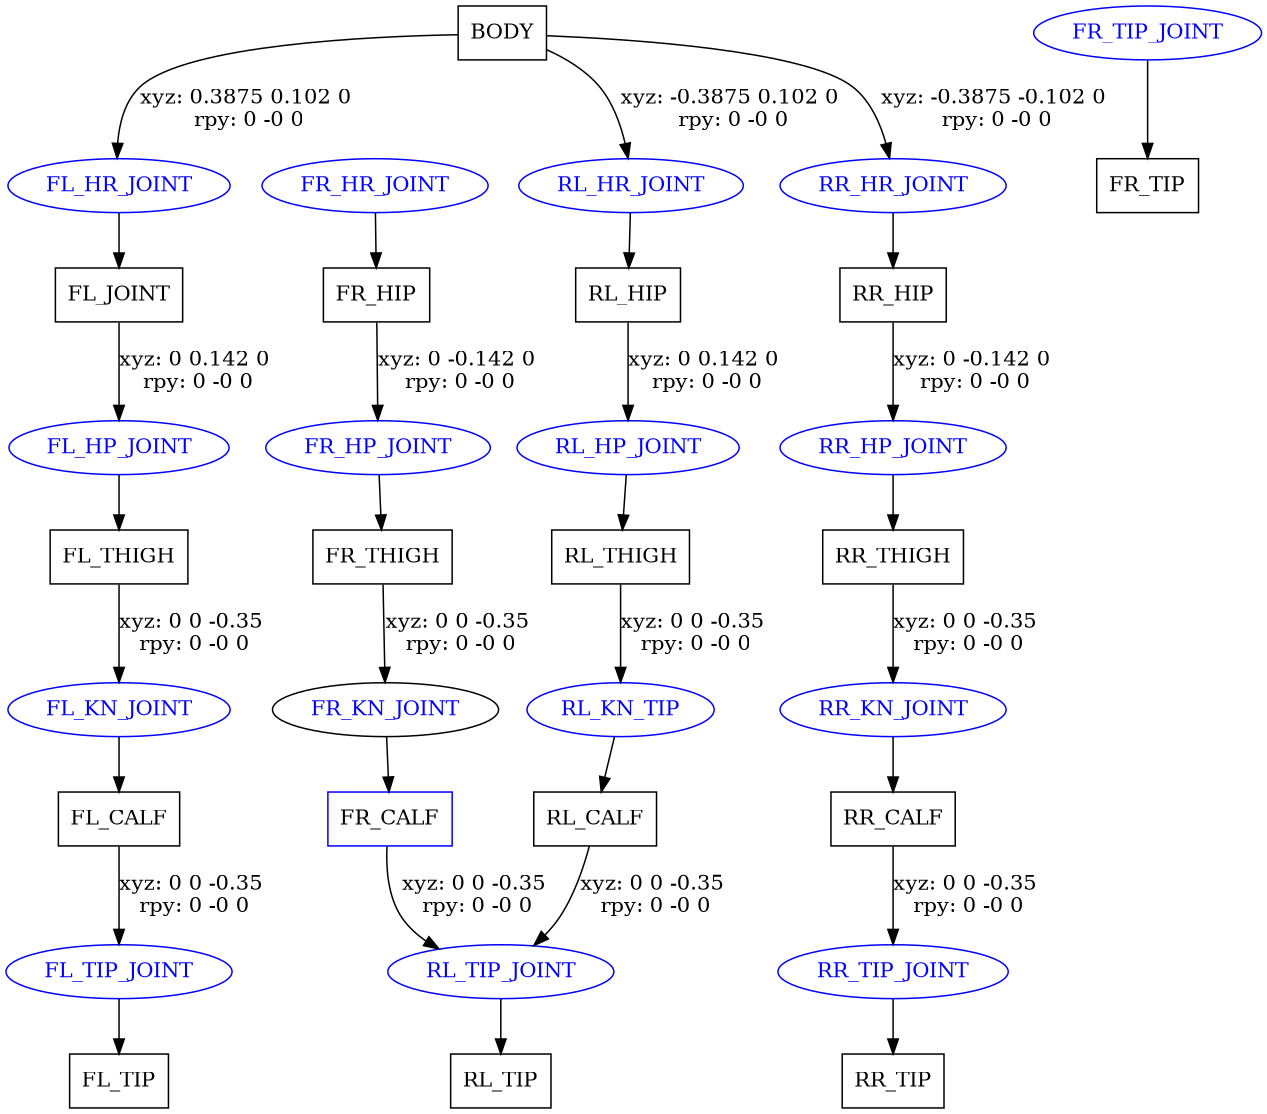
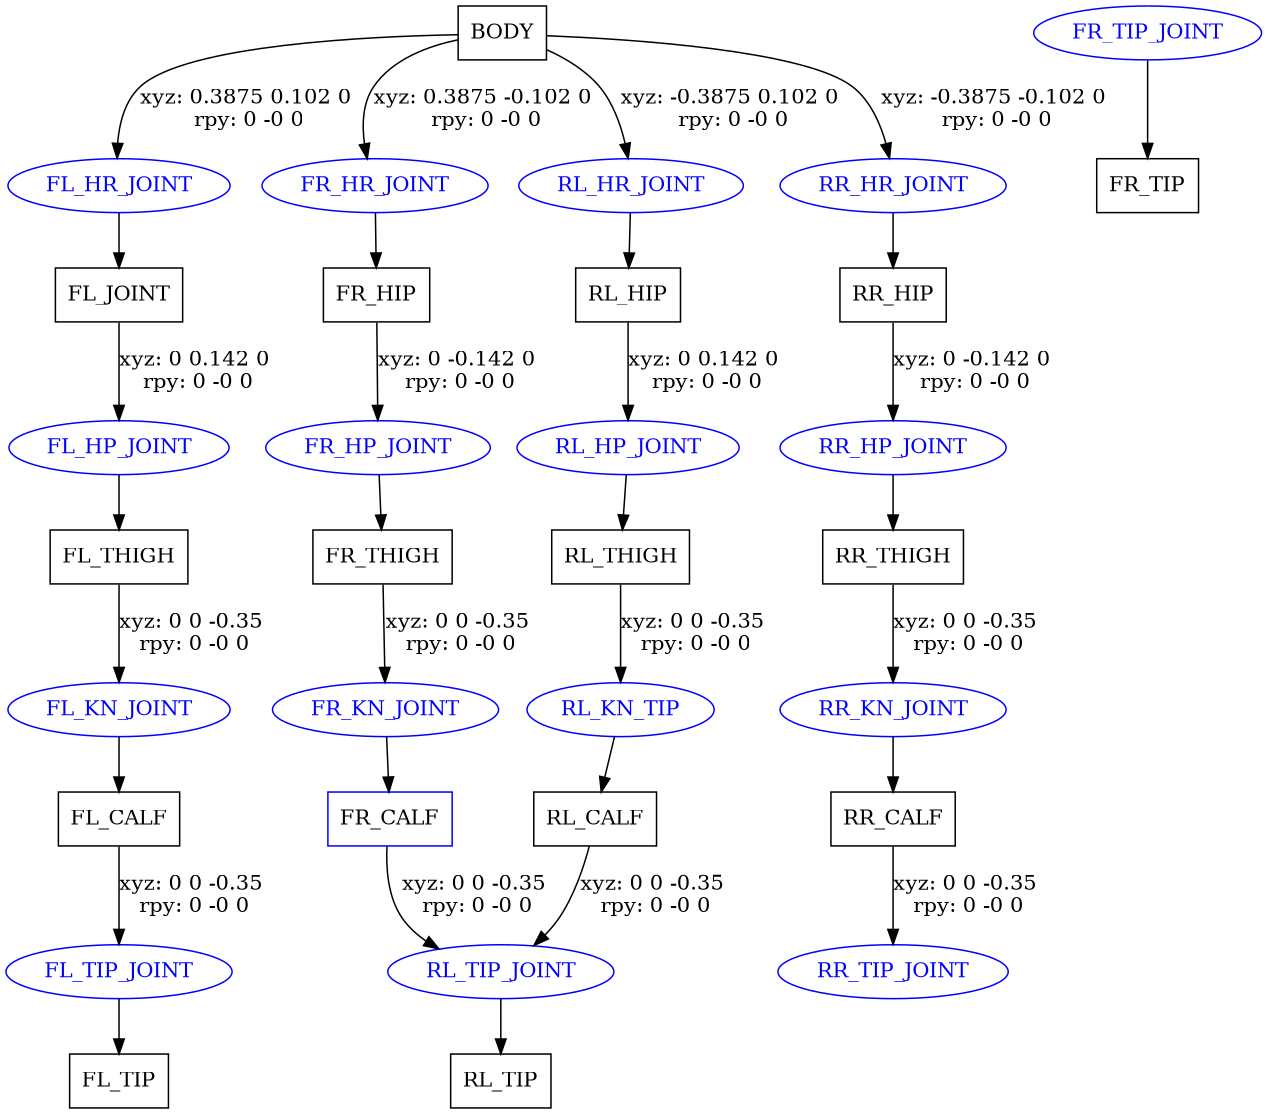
none -> (387, 72)
(386, 710) -> (386, 710)
(893, 1081) -> none
